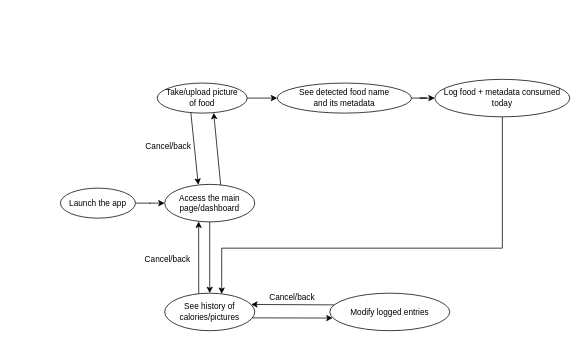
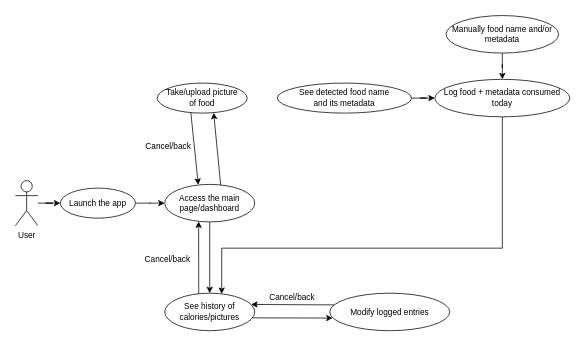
none -> (502, 34)
none -> (502, 67)
(270, 98) -> none
none -> (27, 203)
none -> (50, 203)
